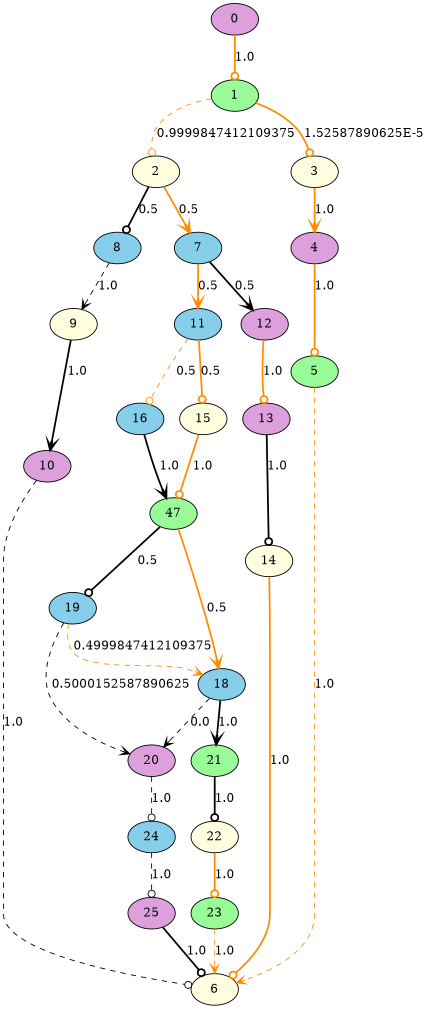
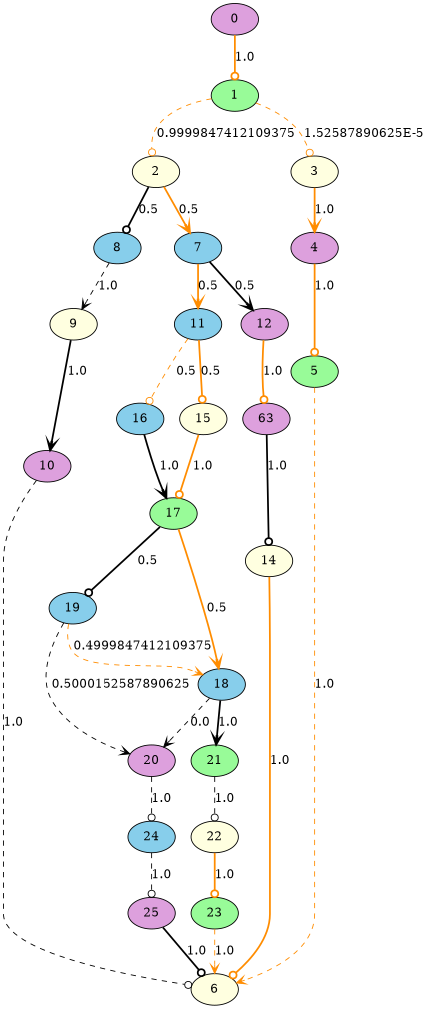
(288, 120) -> (288, 120)
(266, 419) -> (266, 419)
(174, 514) -> (174, 514)
(215, 795) -> (215, 795)
